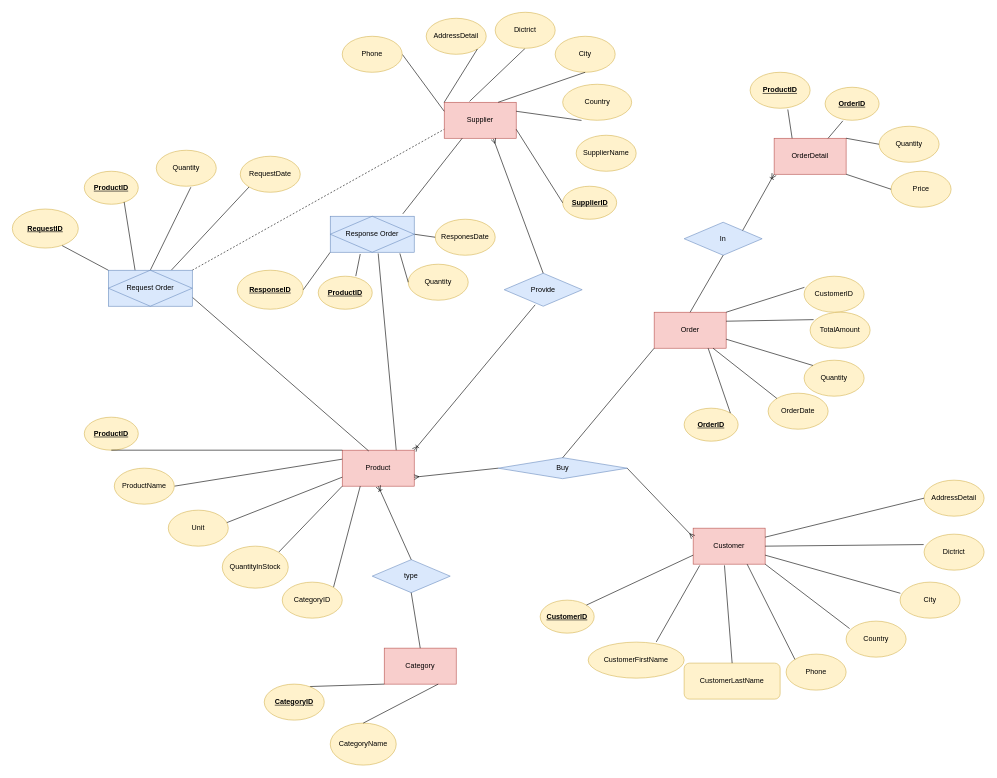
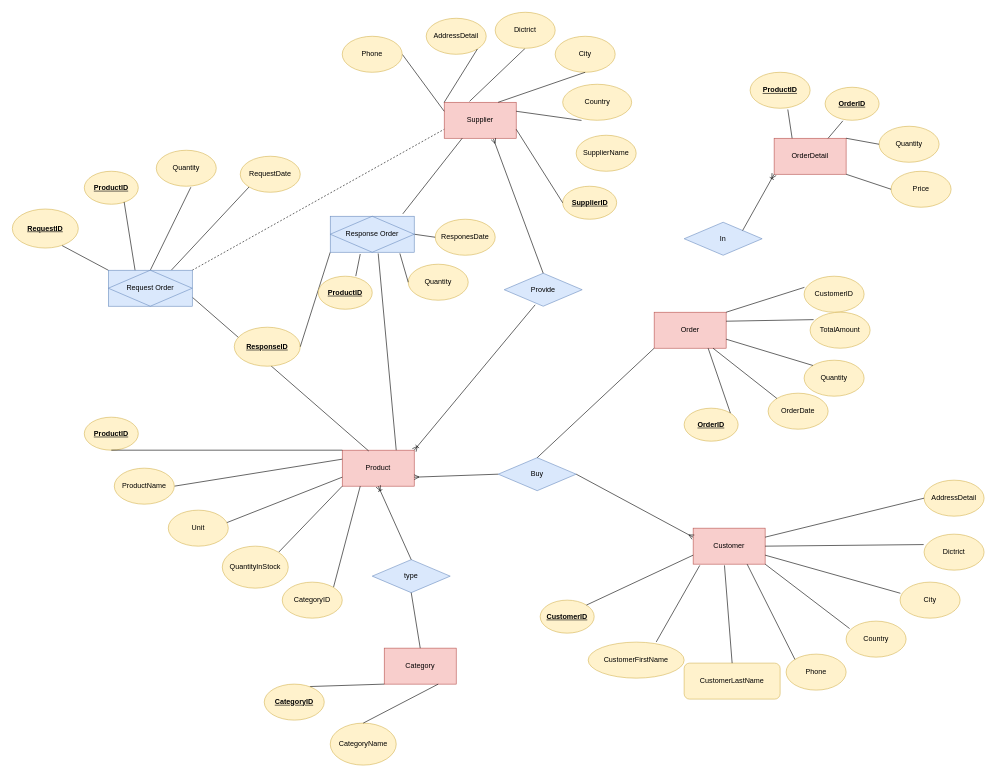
(707, 283) -> none
(270, 290) -> (267, 347)
(563, 468) -> (537, 474)
